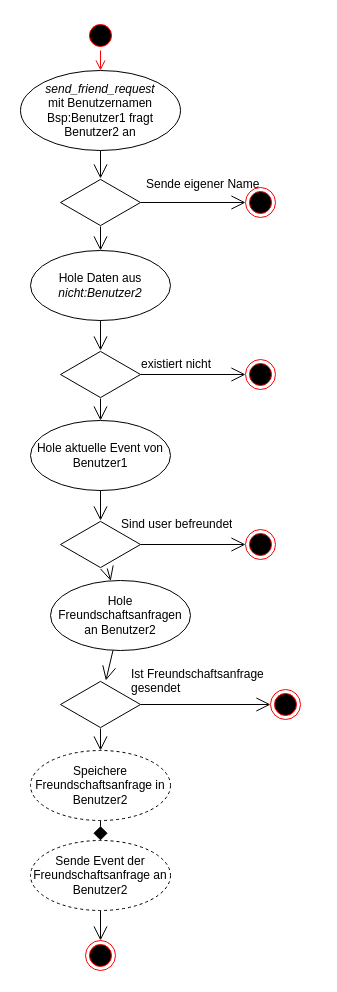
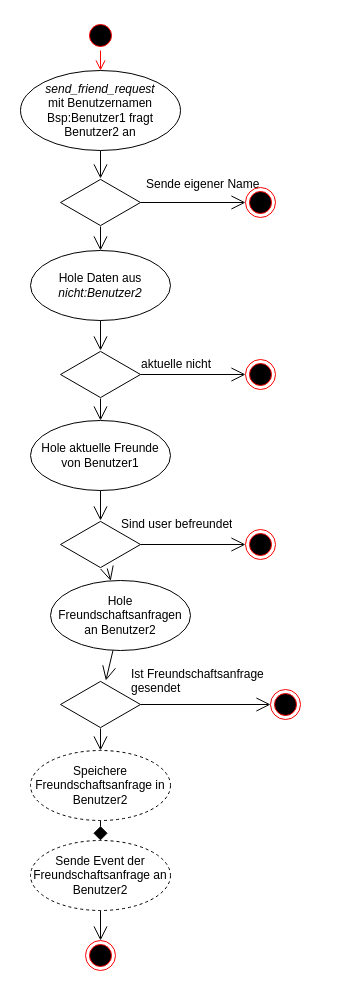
(186, 365) -> (182, 365)
(101, 456) -> (101, 456)
